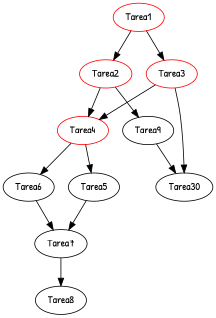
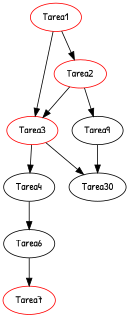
(96, 99) -> (59, 99)
(83, 130) -> (29, 187)
(94, 187) -> none
(61, 244) -> (29, 300)
(61, 300) -> none
